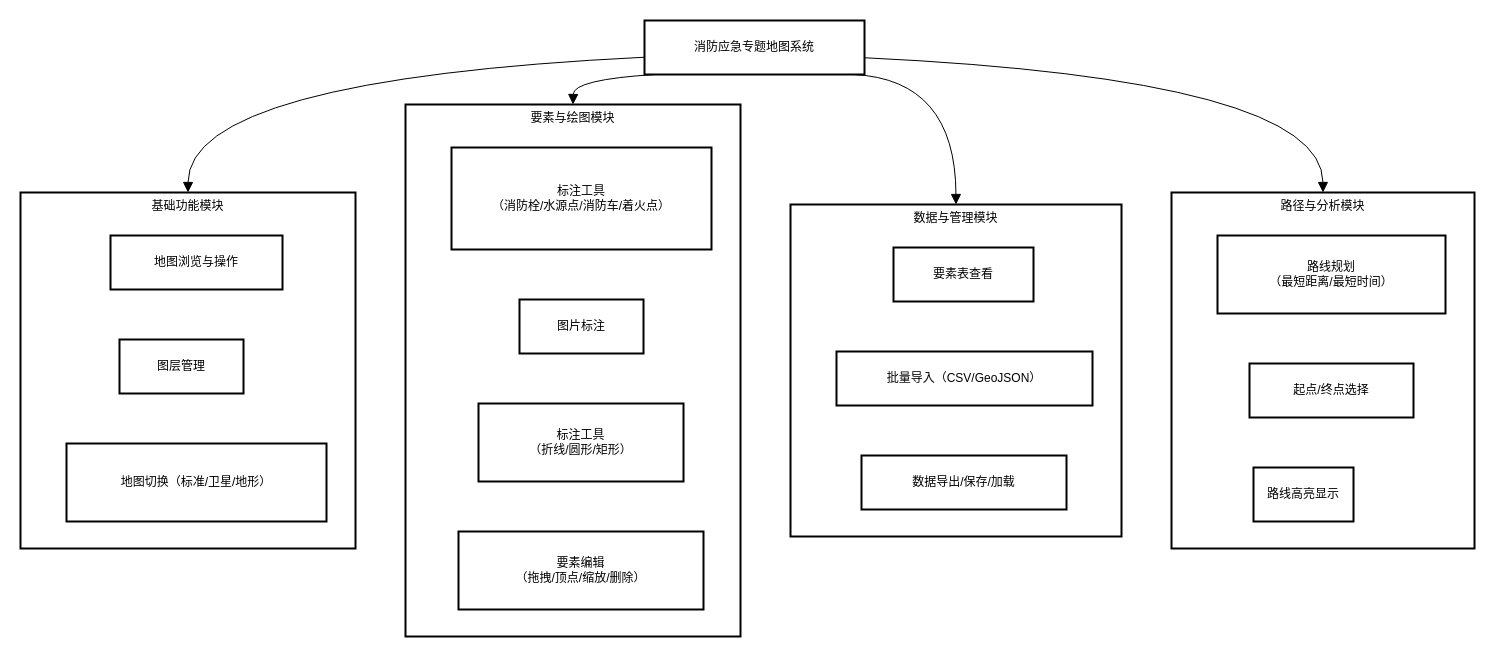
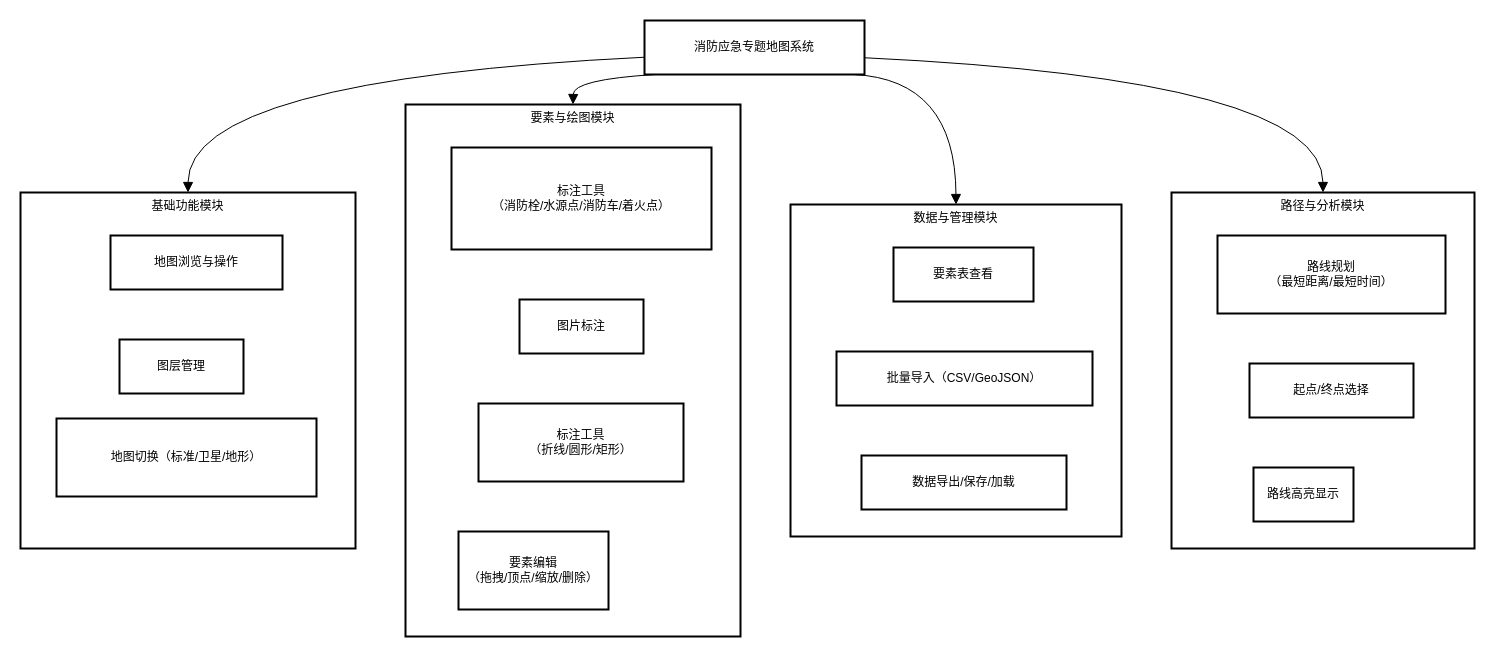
(197, 483) -> (187, 458)
(581, 571) -> (534, 571)
